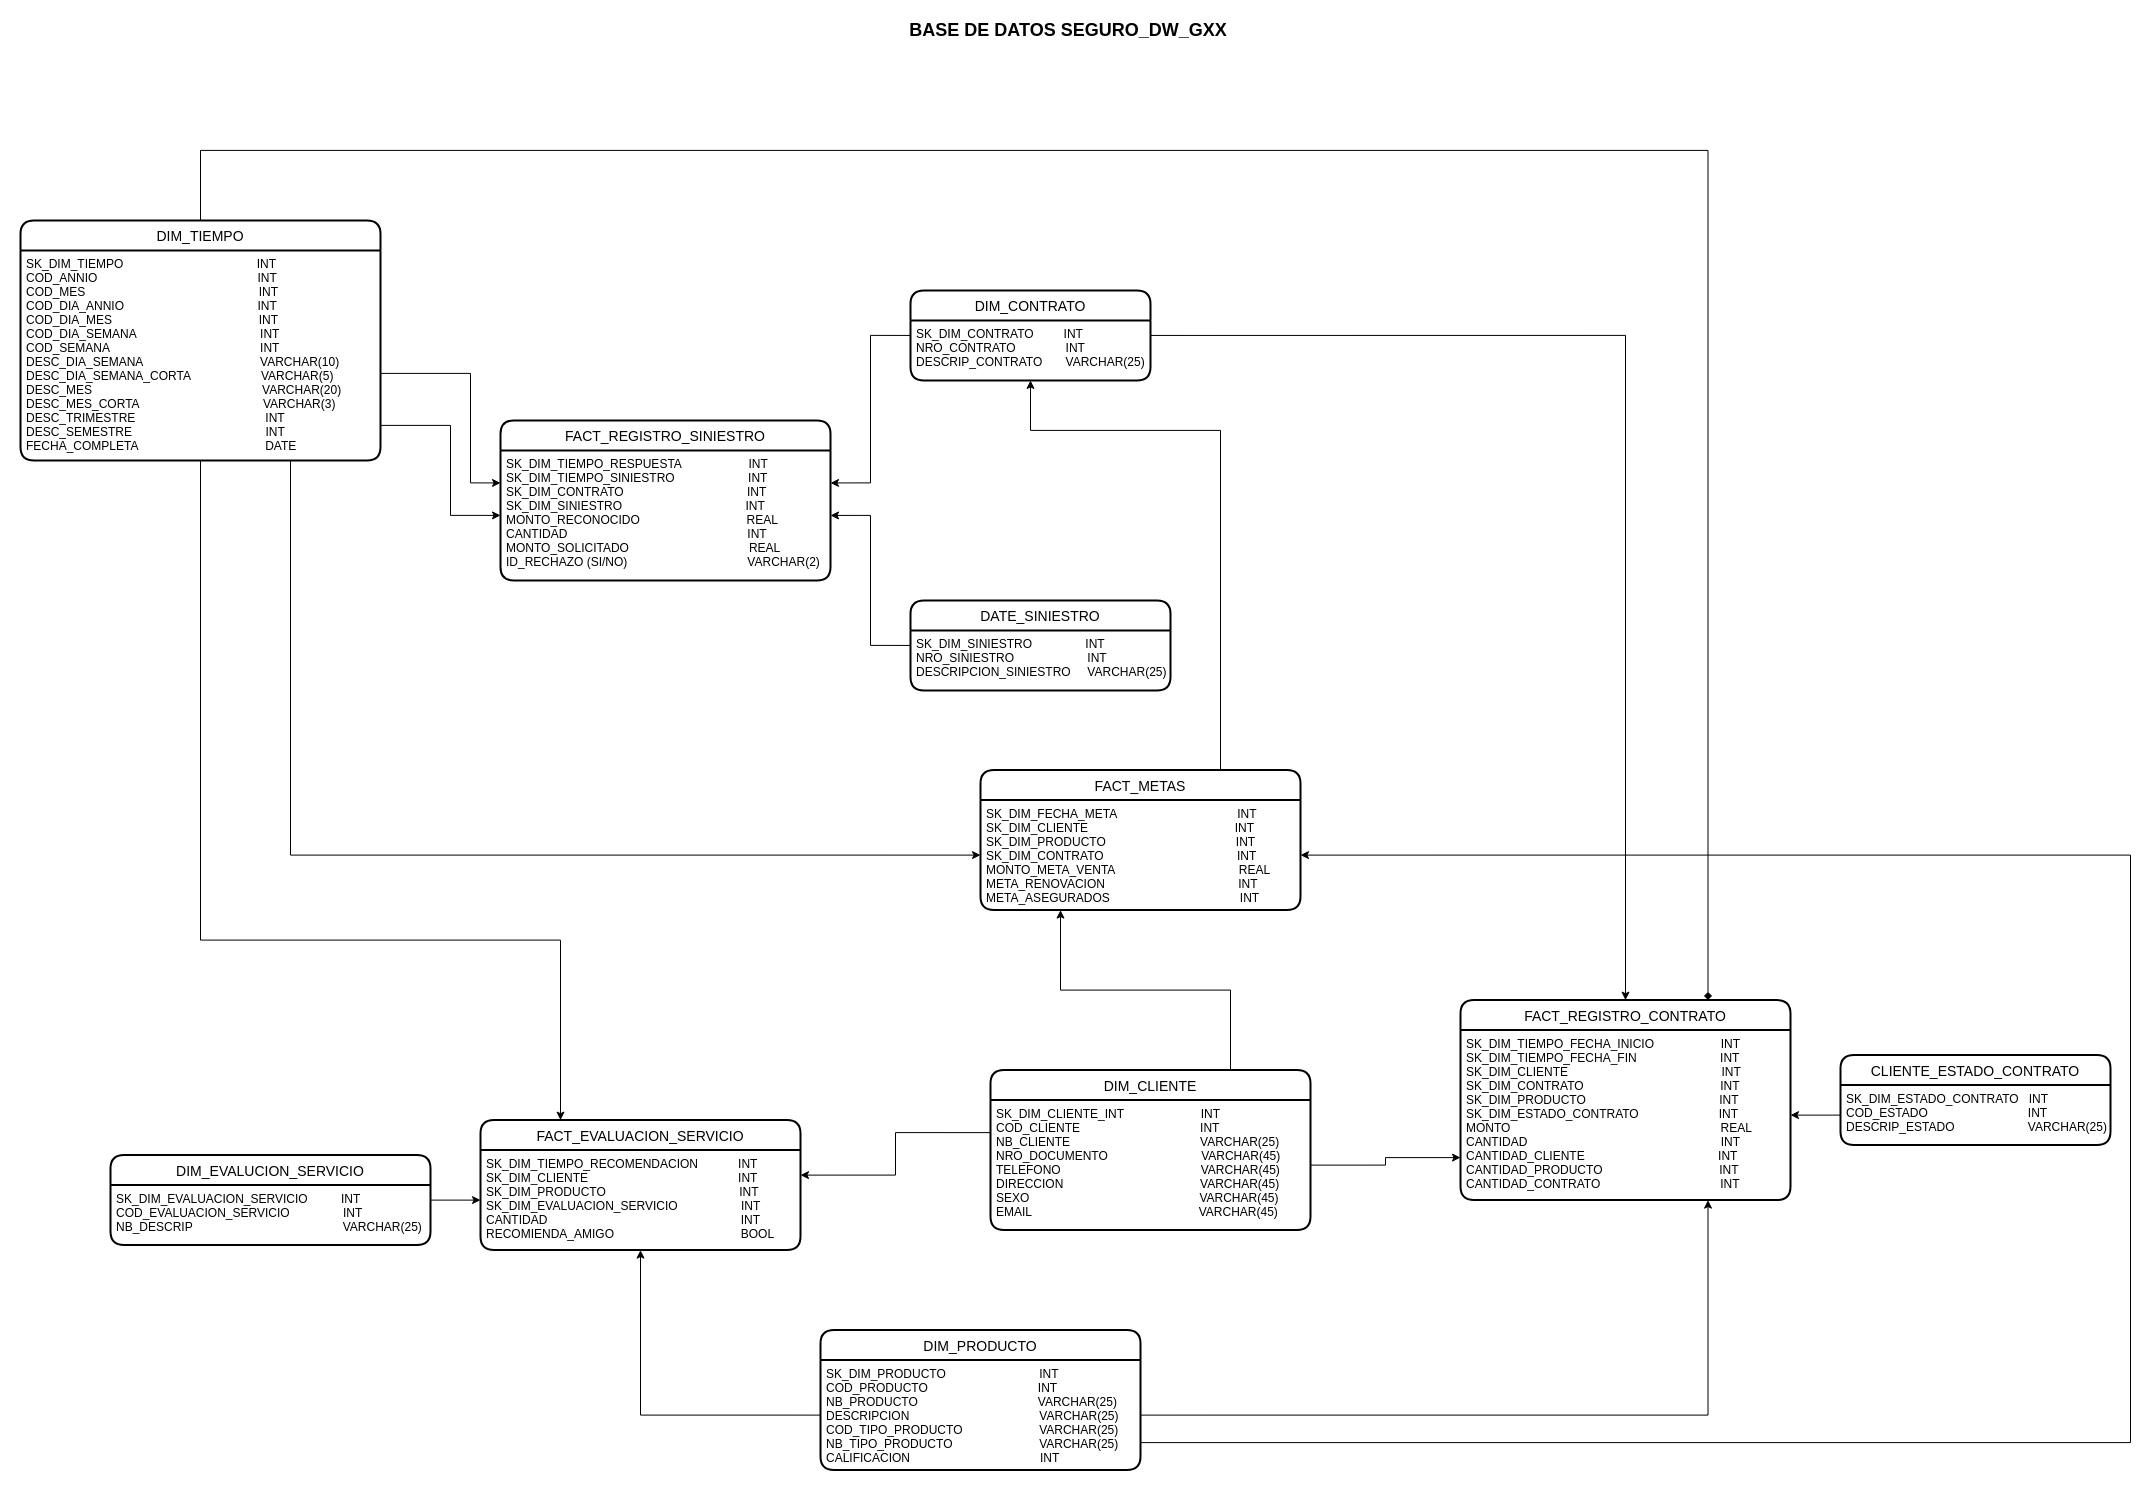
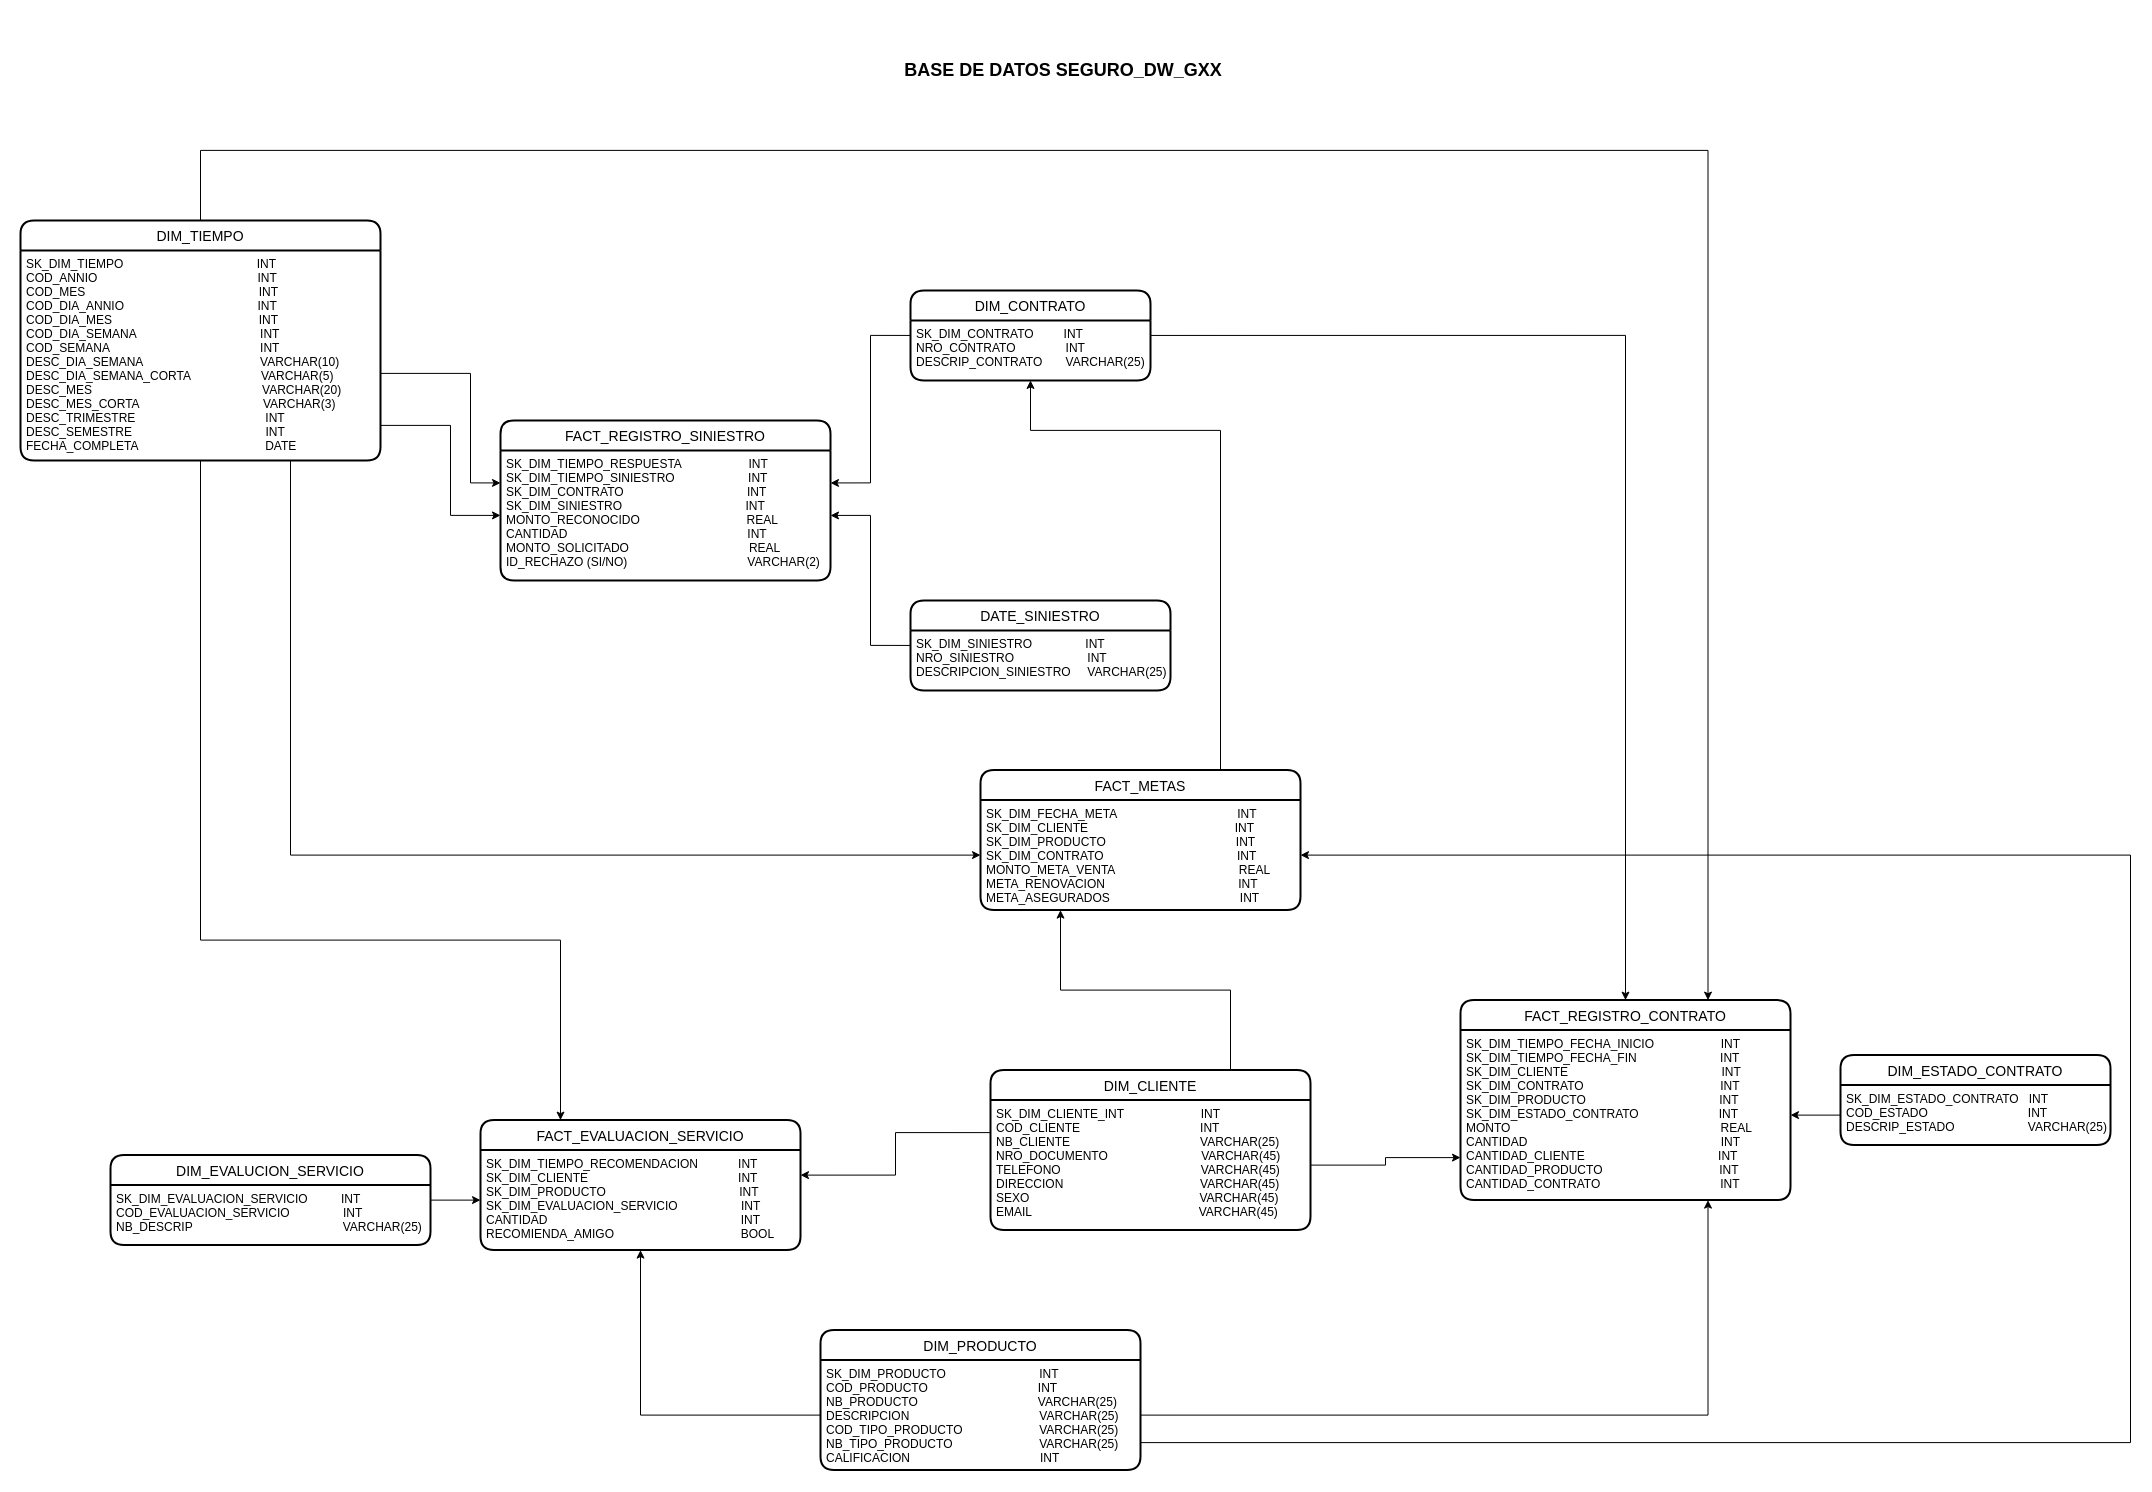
(1066, 31) -> (1061, 71)
(1708, 991) -> (1708, 992)
(1975, 1071) -> (1975, 1071)
